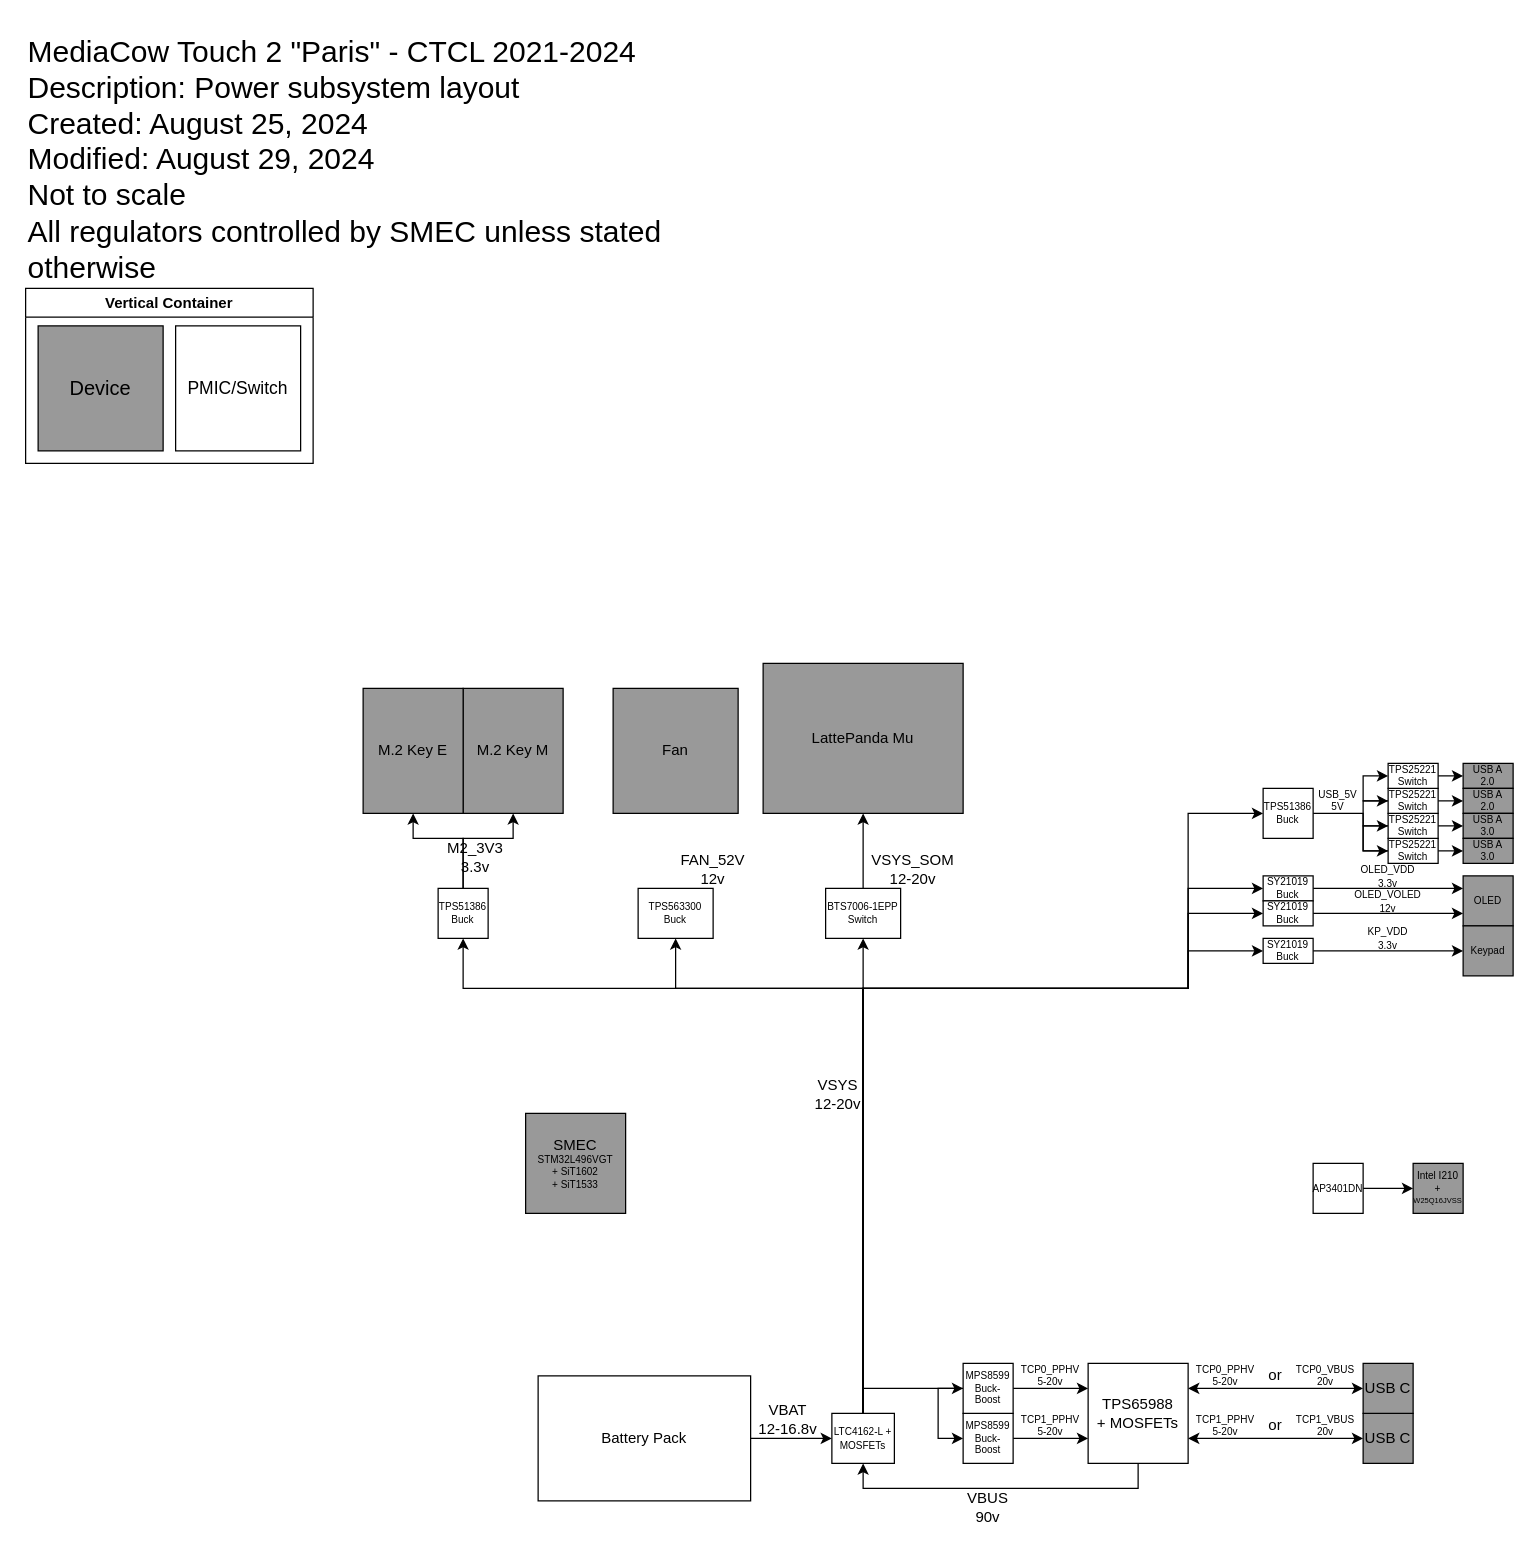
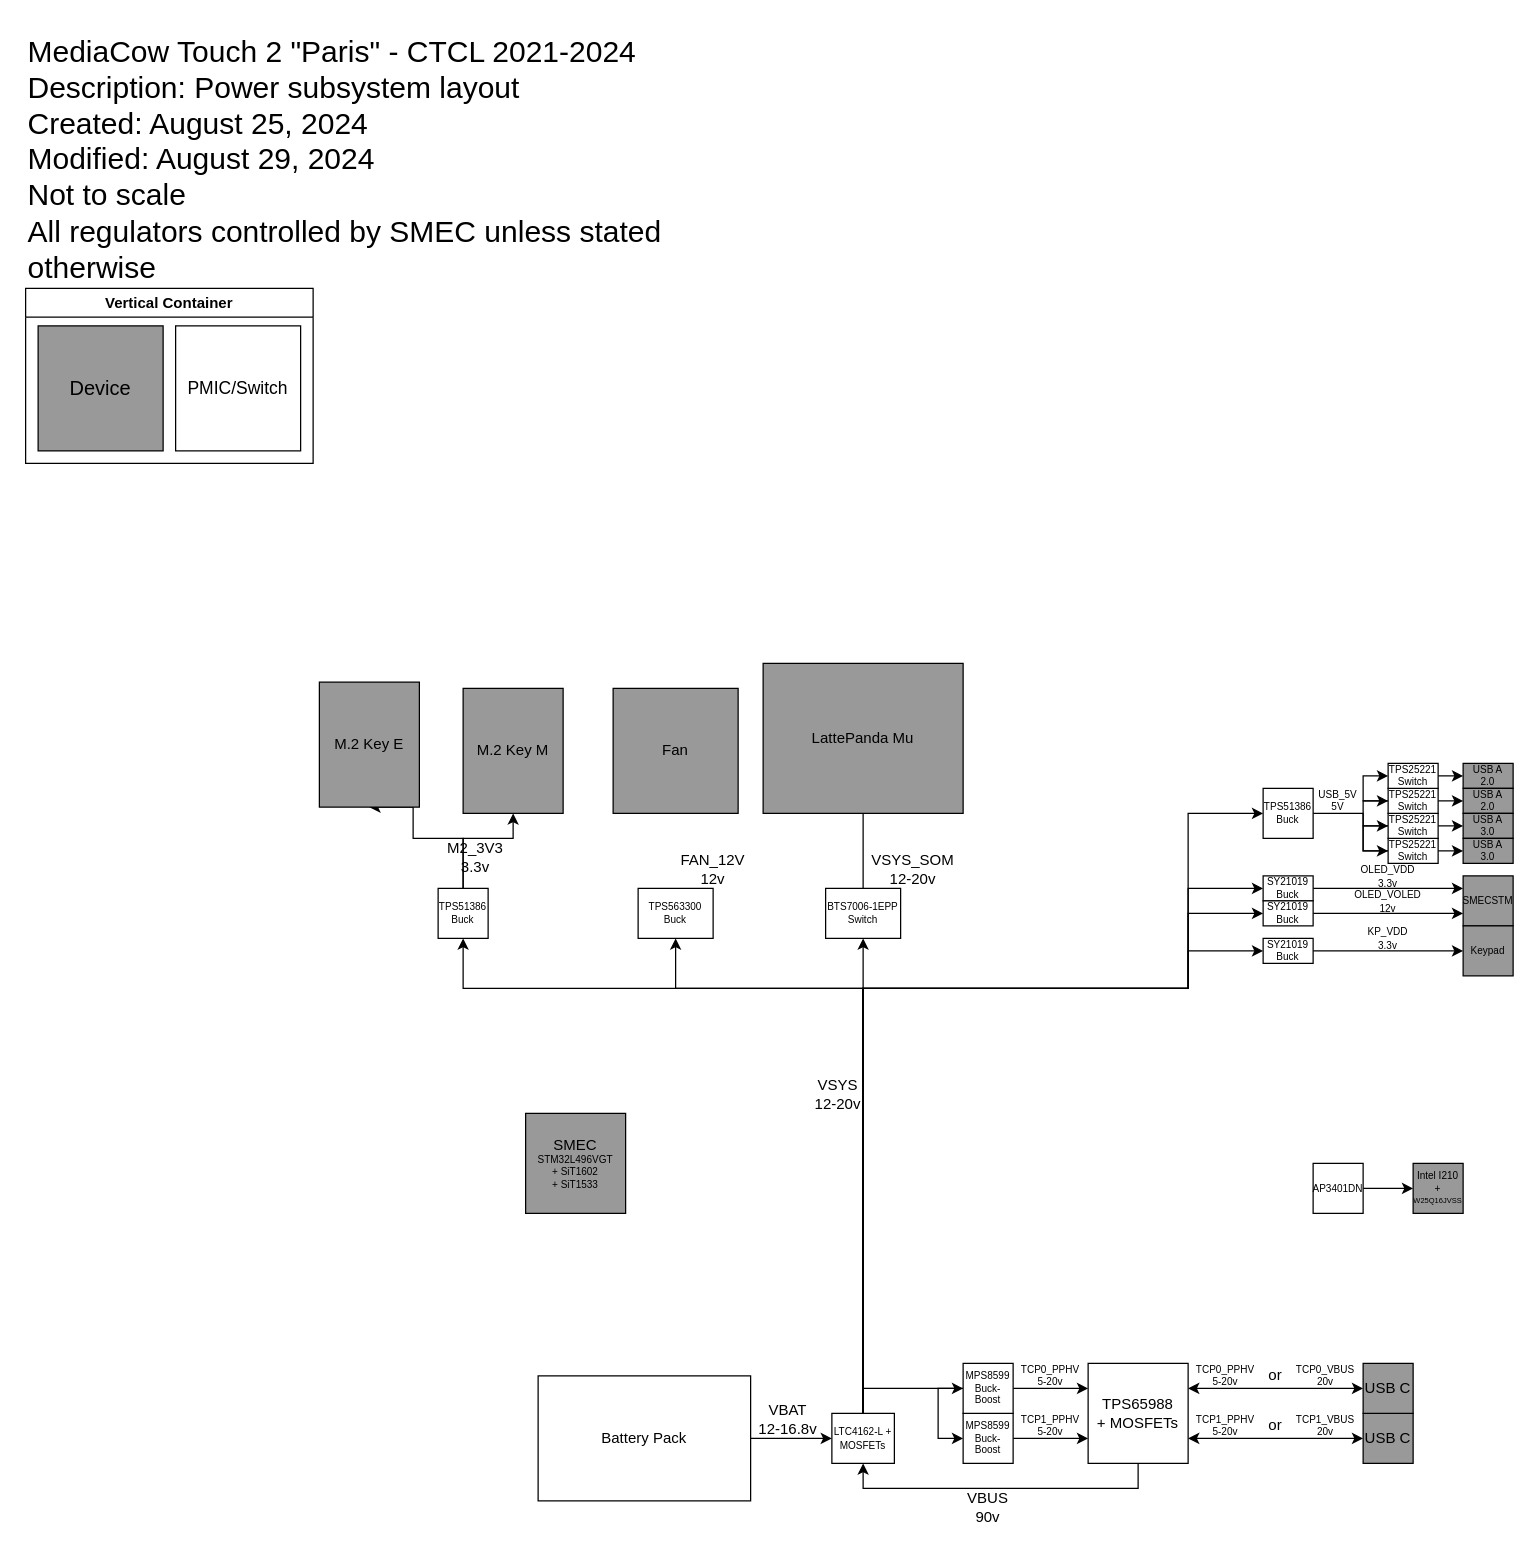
(413, 751) -> (369, 744)
(863, 823) -> (863, 819)
(713, 869) -> (713, 869)
(1488, 901) -> (1488, 901)
